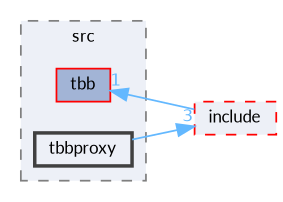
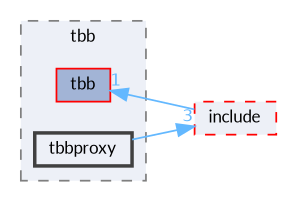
(83, 37) -> (83, 37)
